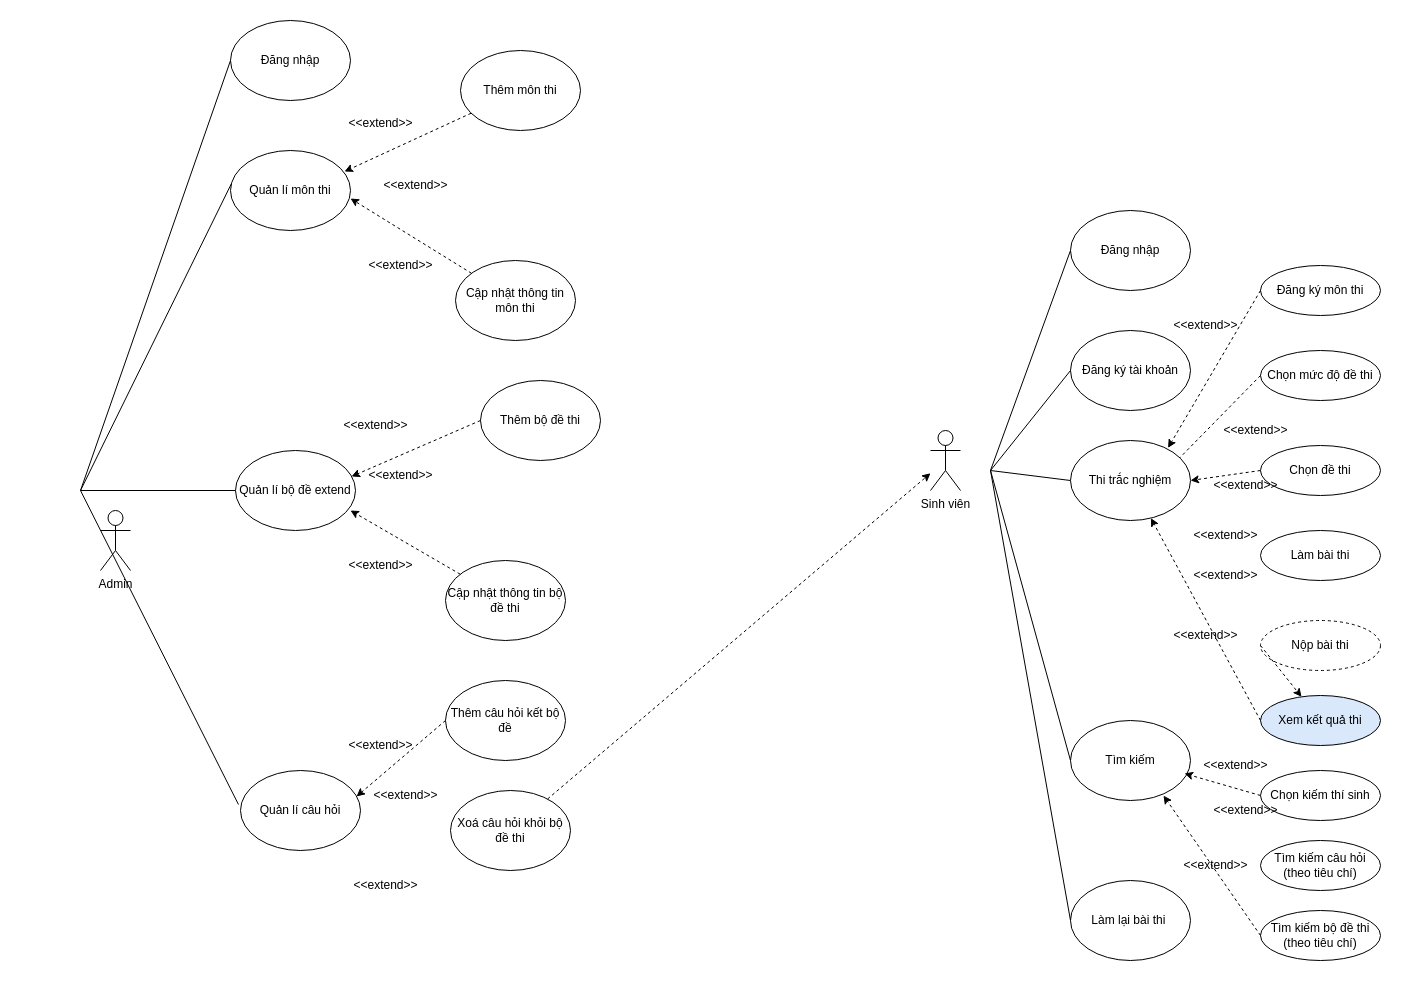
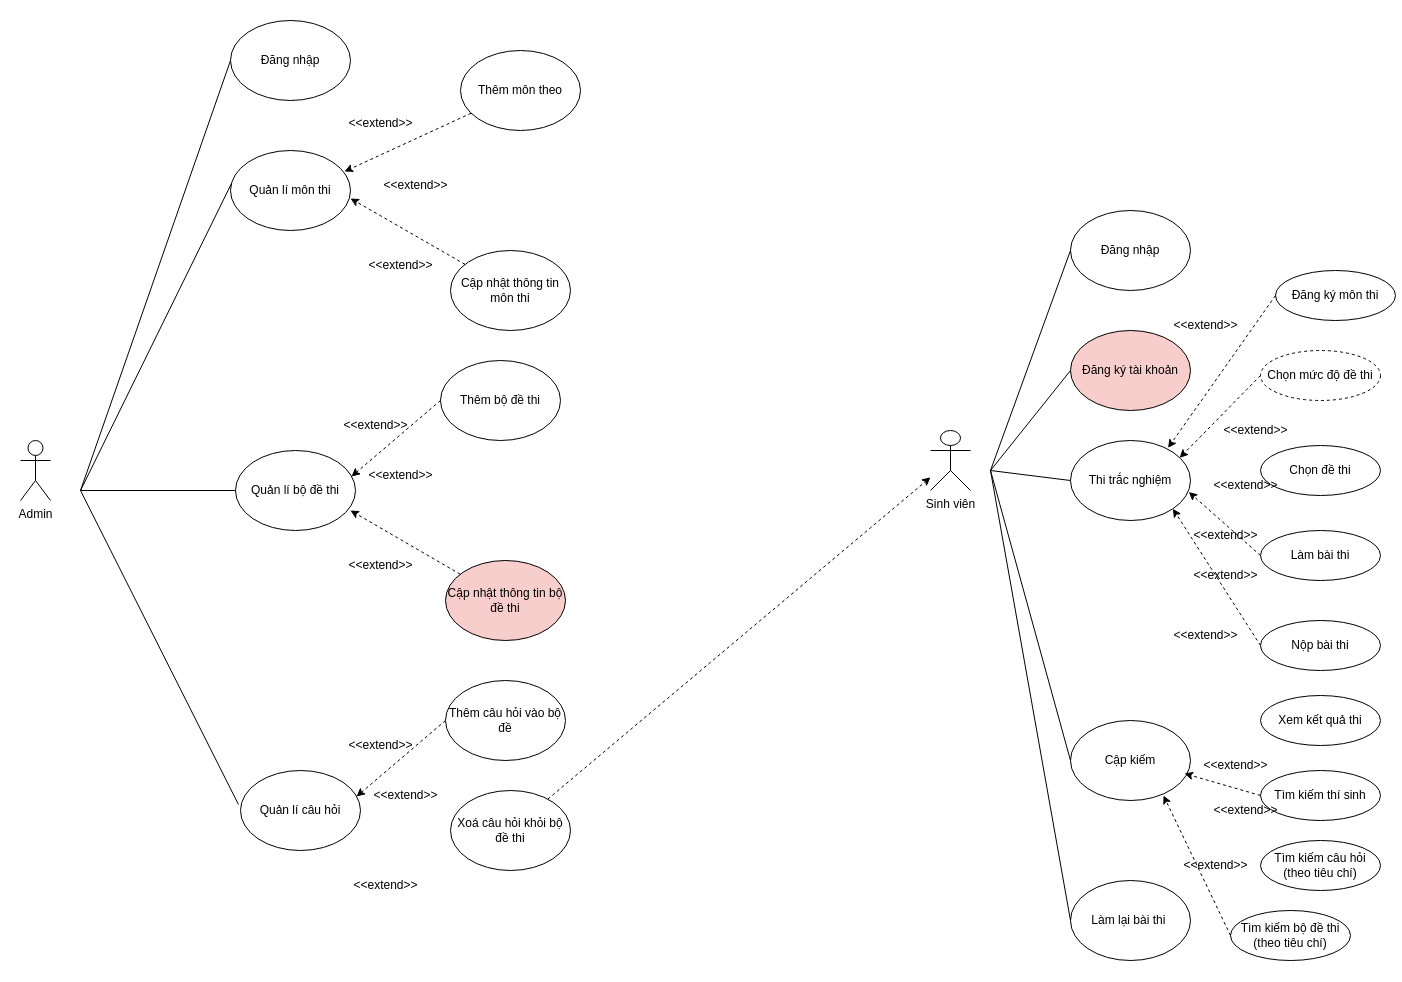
(521, 91) -> (521, 91)
(1321, 291) -> (1336, 296)
(516, 301) -> (511, 291)
(1131, 371) -> (1131, 371)
(1321, 376) -> (1321, 376)
(541, 421) -> (501, 401)
(1183, 454) -> (1186, 452)
(946, 461) -> (951, 461)
(1229, 475) -> none
(296, 491) -> (296, 491)
none -> (1227, 526)
(116, 541) -> (36, 471)
(506, 601) -> (506, 601)
(1207, 623) -> none
(1321, 646) -> (1321, 646)
(1279, 668) -> (1219, 580)
(506, 721) -> (506, 721)
(1321, 721) -> (1321, 721)
(1131, 761) -> (1131, 761)
(1321, 796) -> (1321, 796)
(1321, 936) -> (1291, 936)
